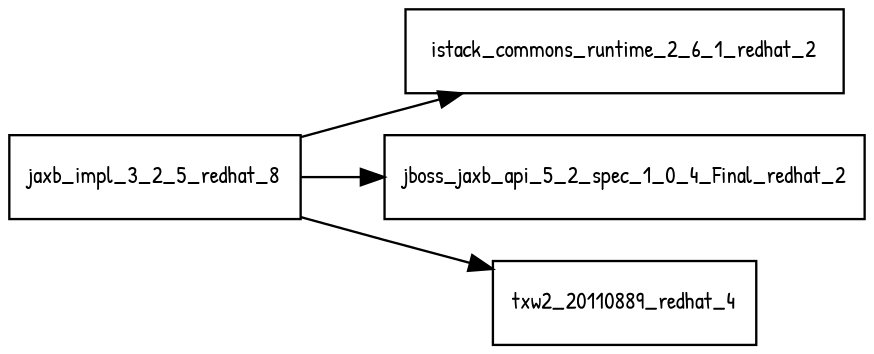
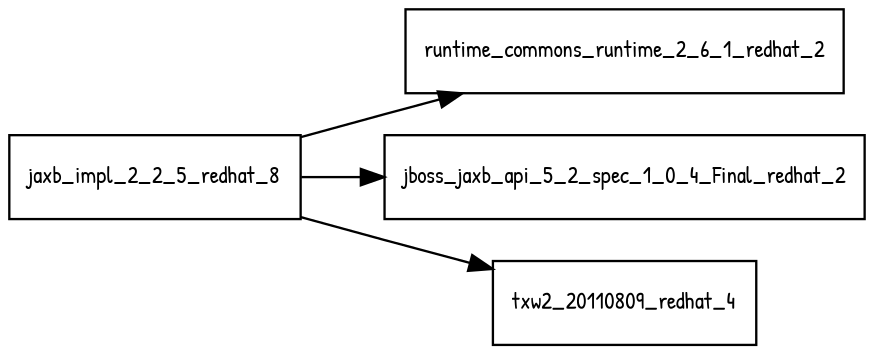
(625, 51) -> (625, 51)
(155, 177) -> (155, 177)
(625, 303) -> (625, 303)
